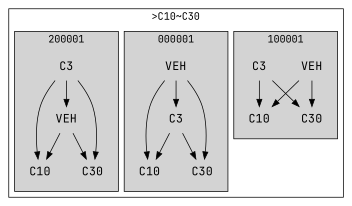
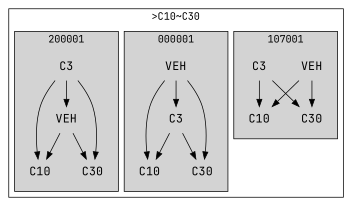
(286, 40) -> (286, 40)
